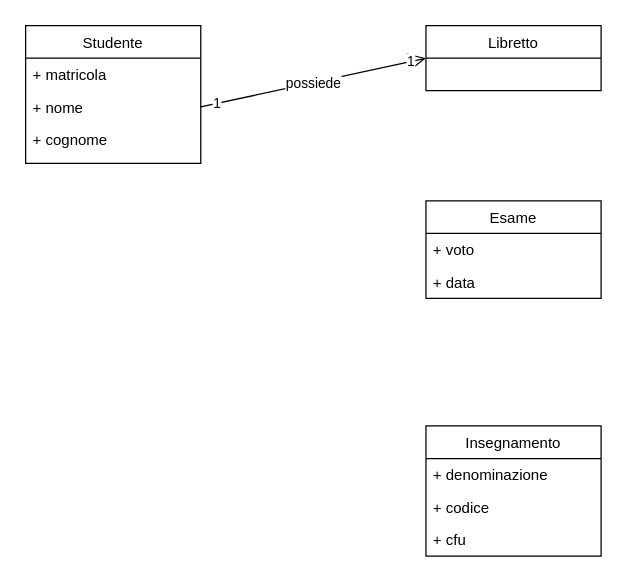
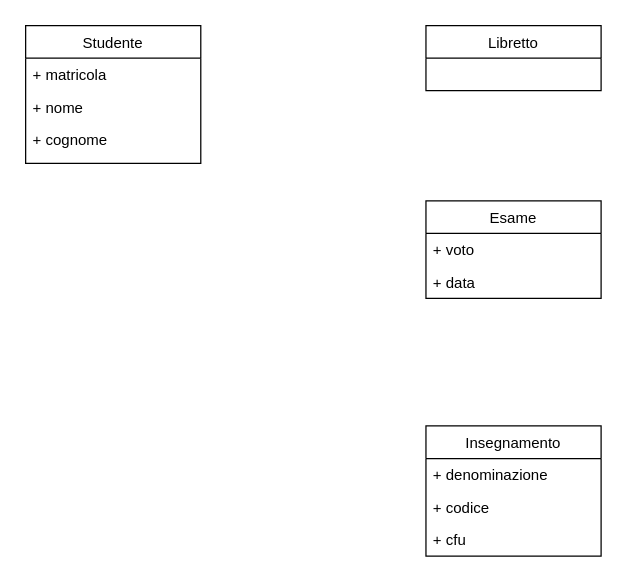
(311, 83) -> none
